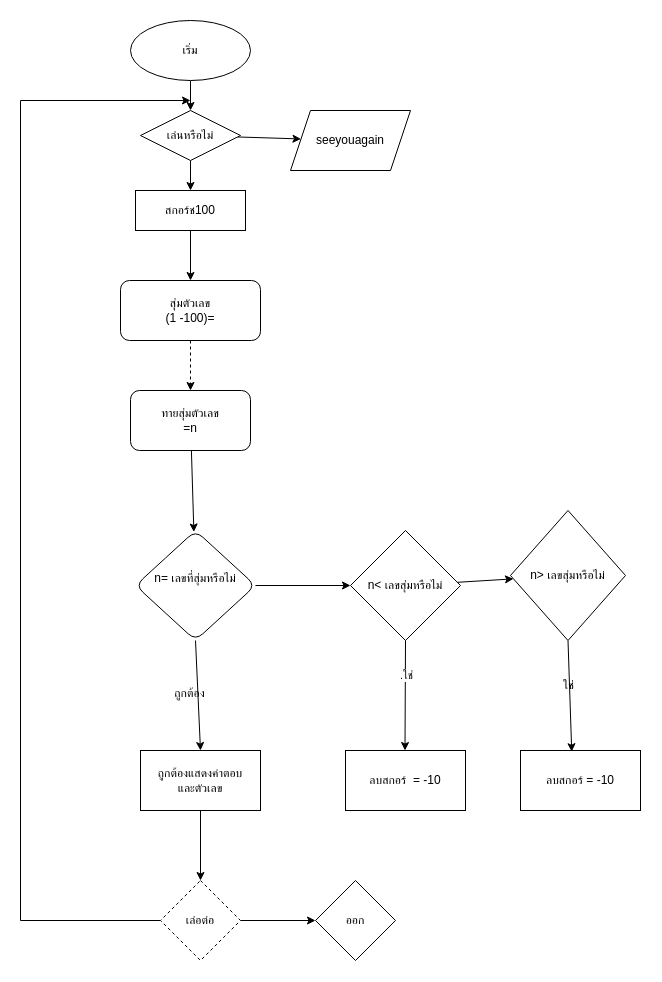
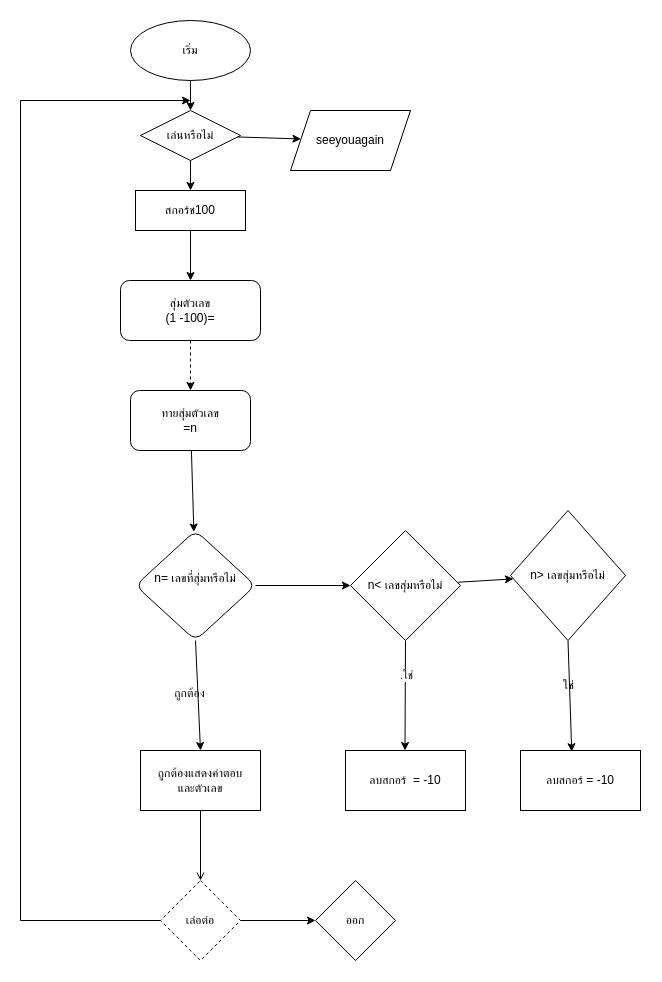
(201, 872) -> (201, 874)
